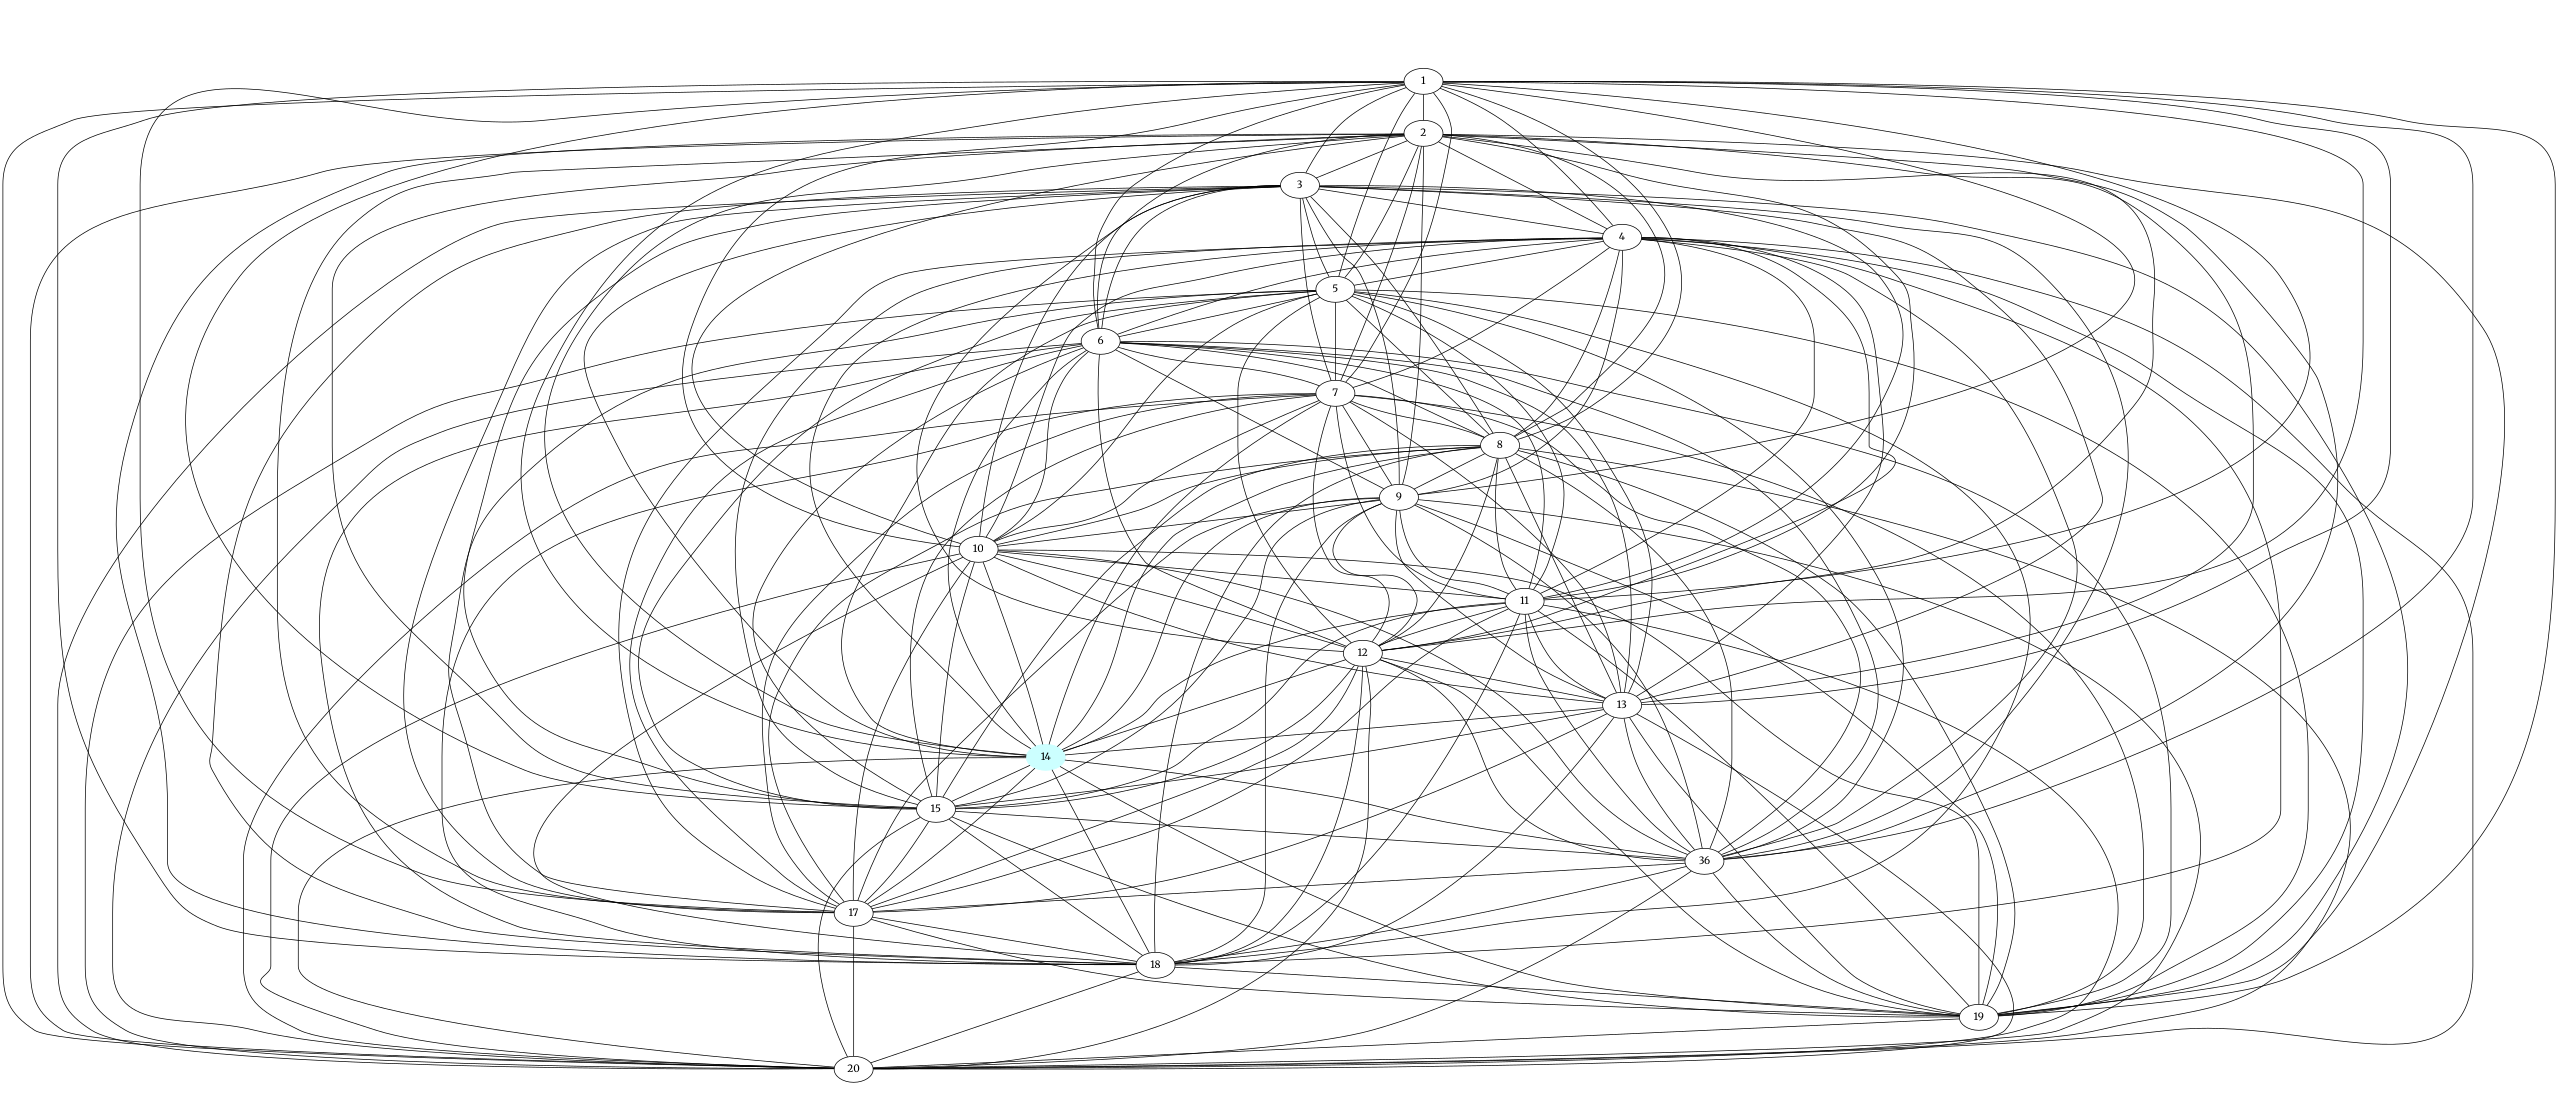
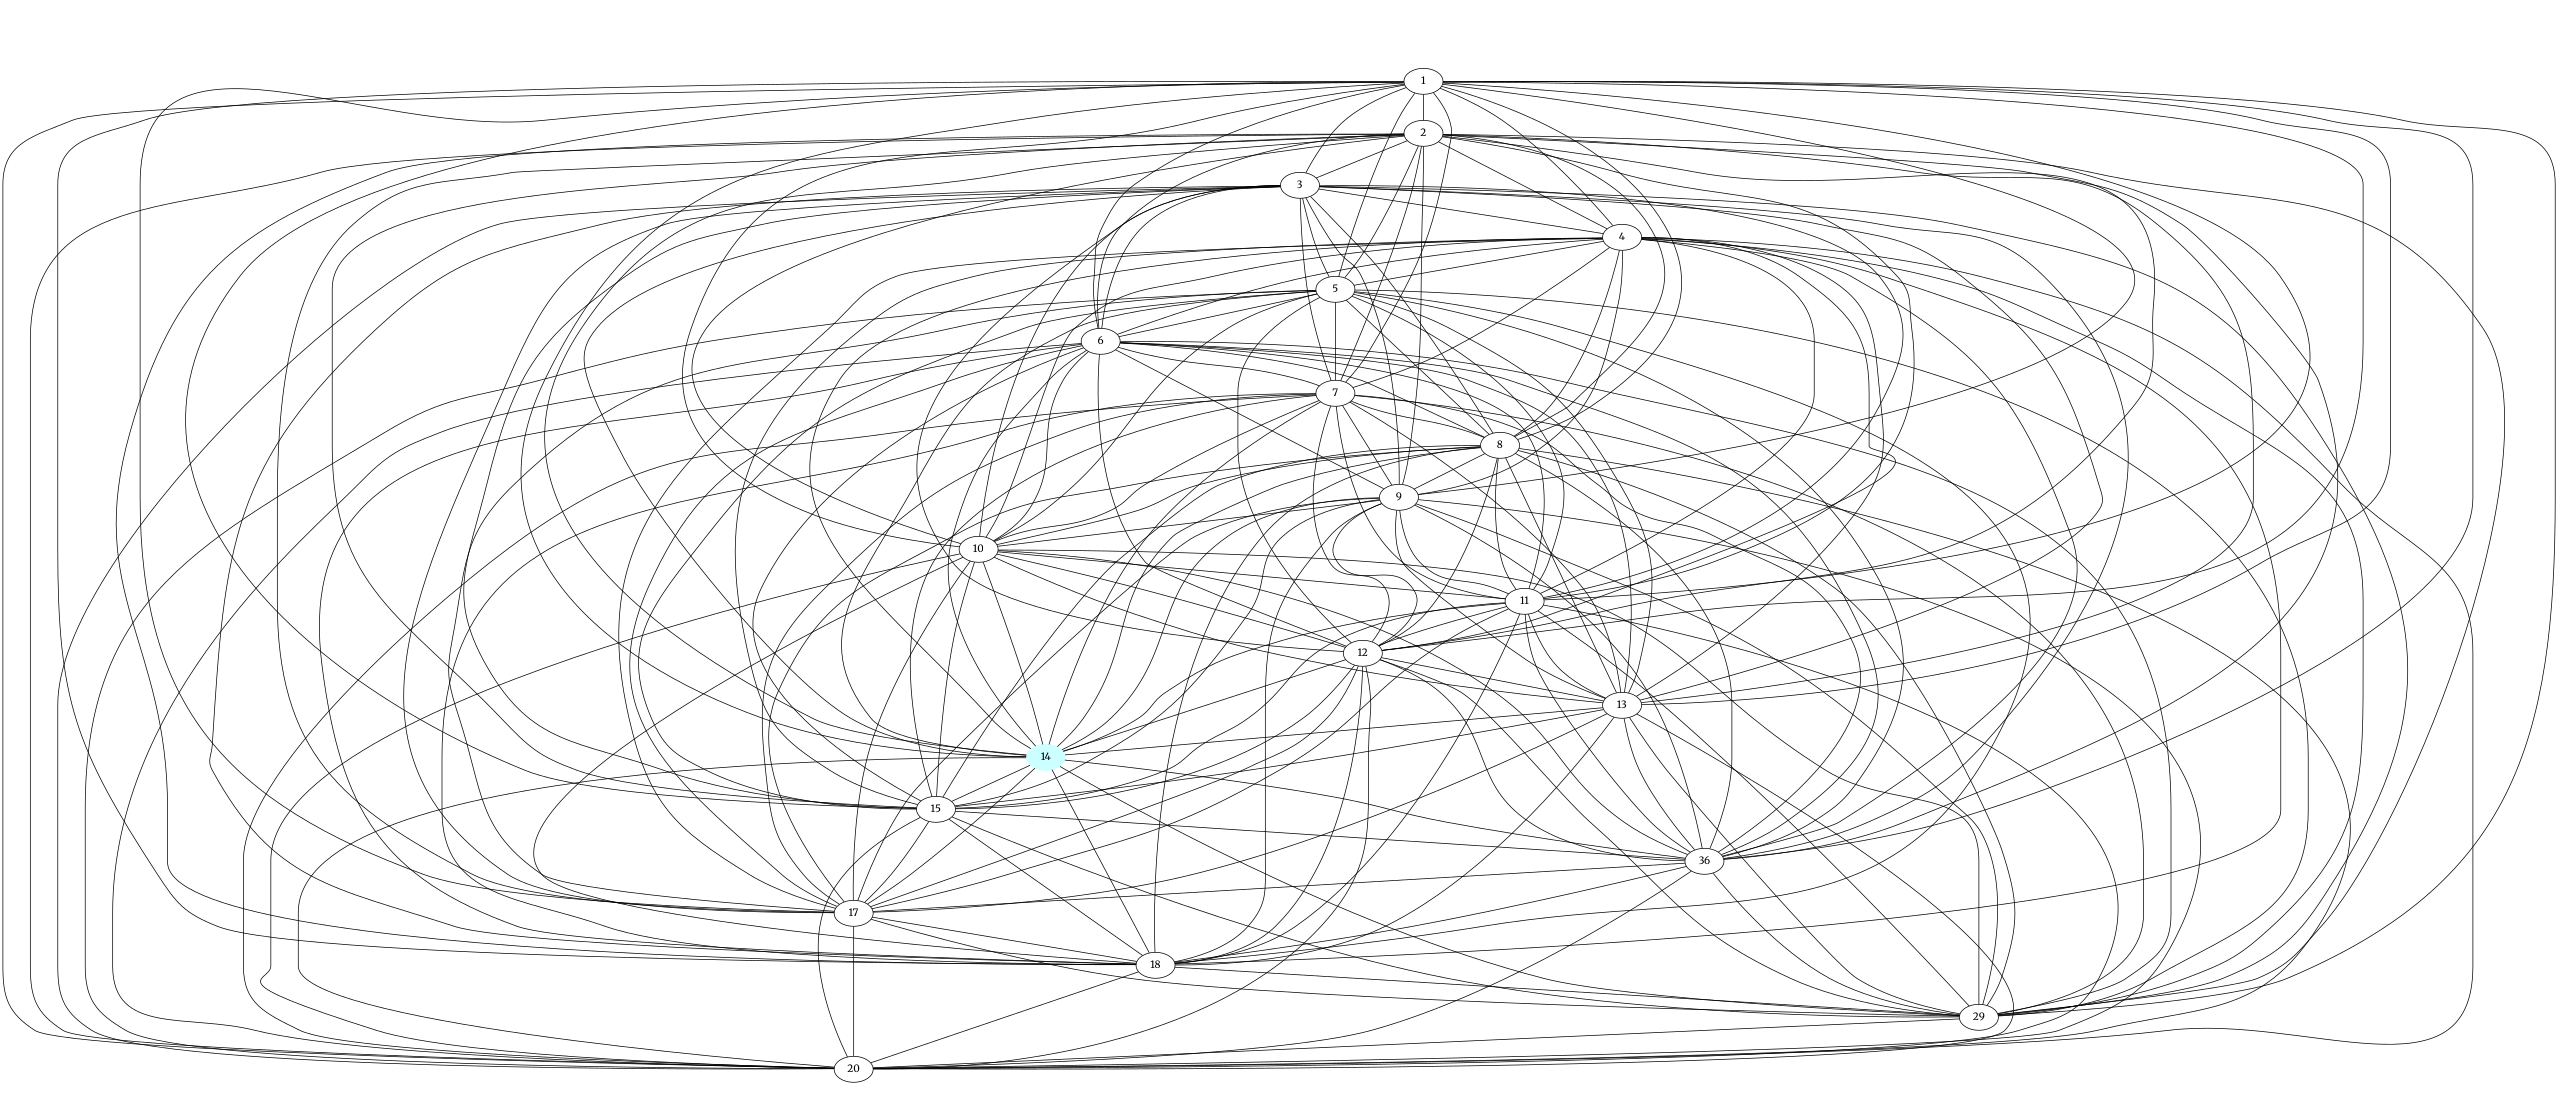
(1979, 1017) -> (1979, 1017)
